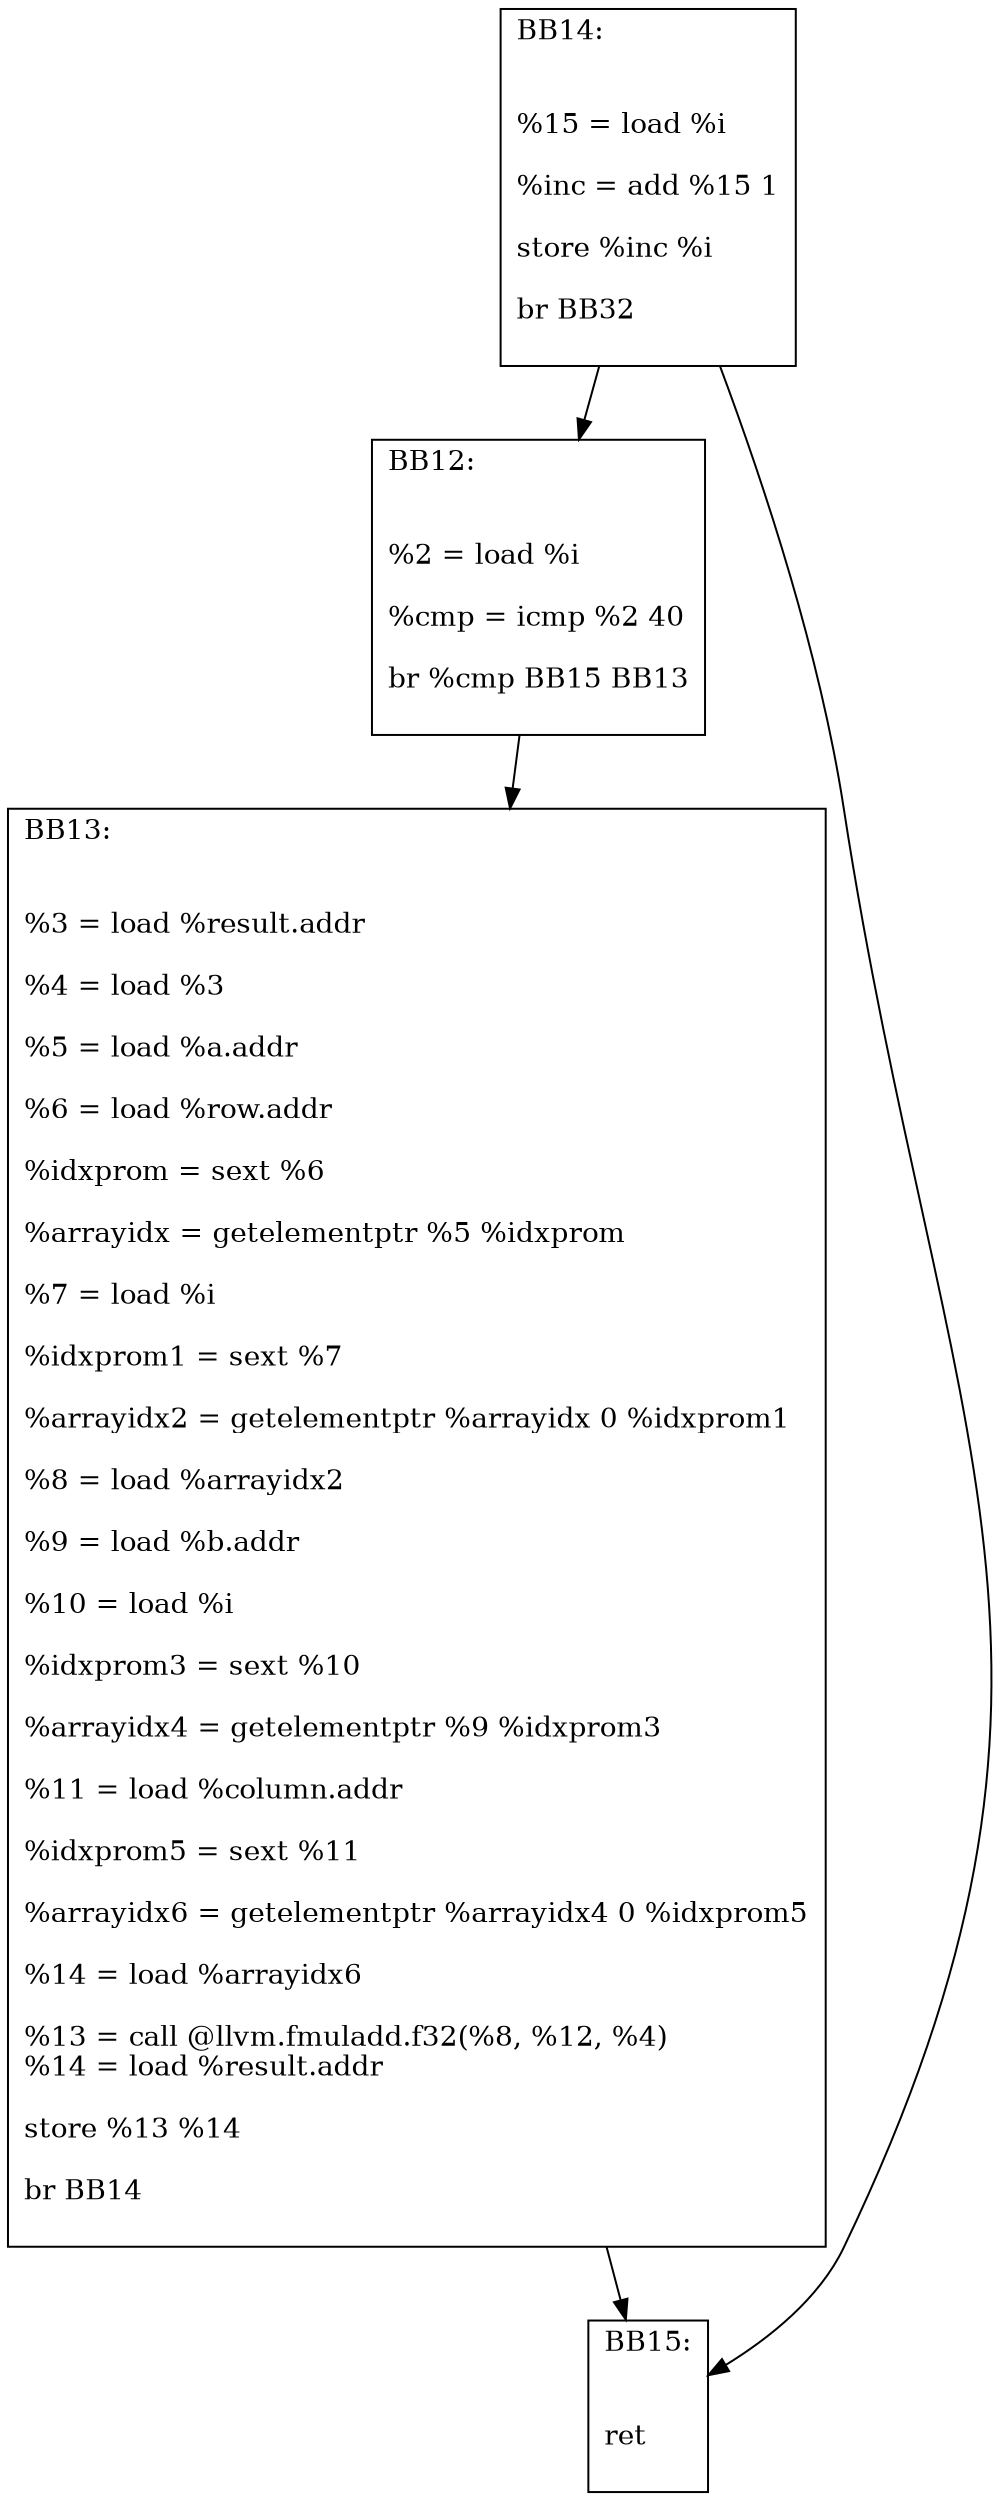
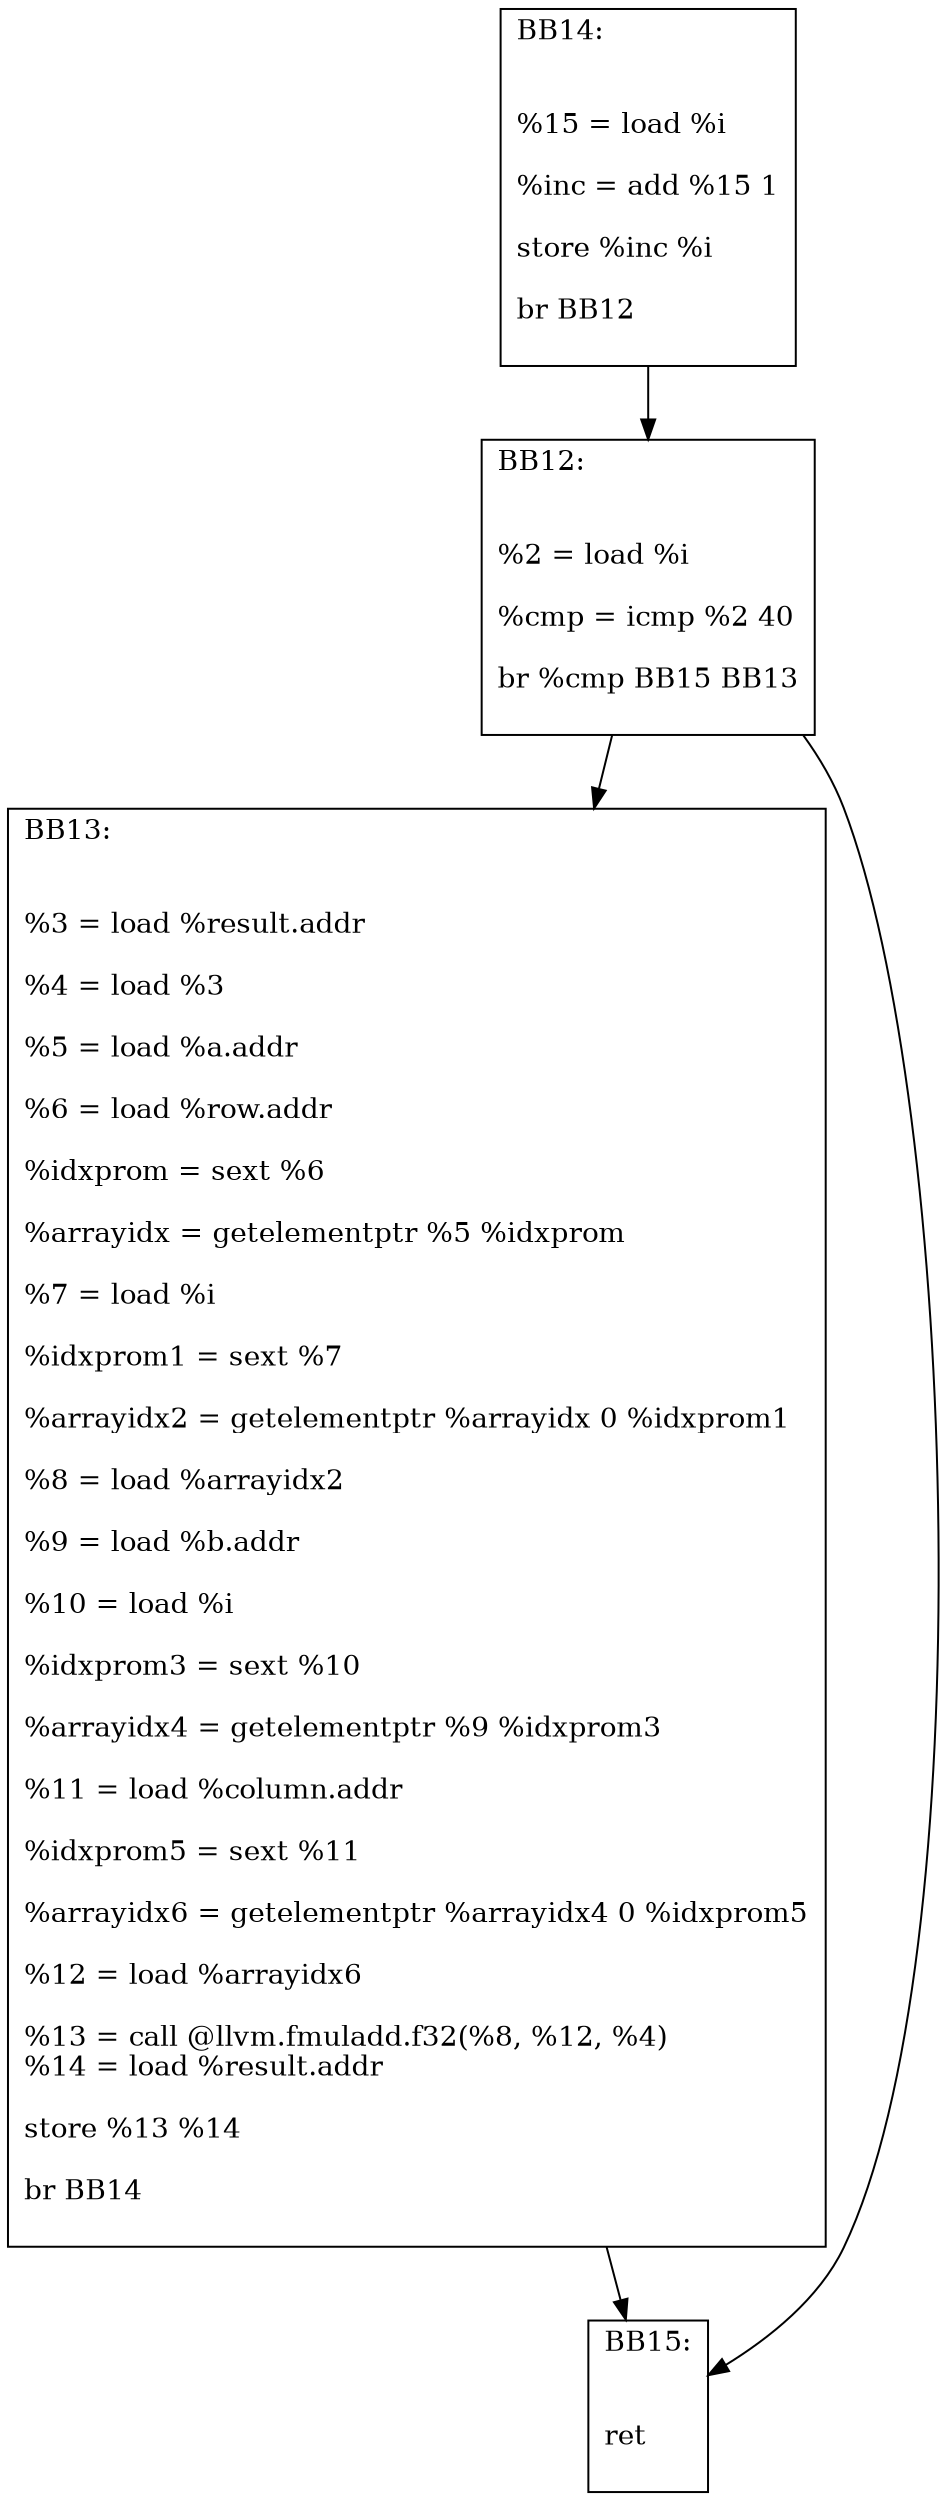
(576, 310) -> (576, 310)
(960, 1390) -> (938, 1571)
(193, 1975) -> (193, 1975)
